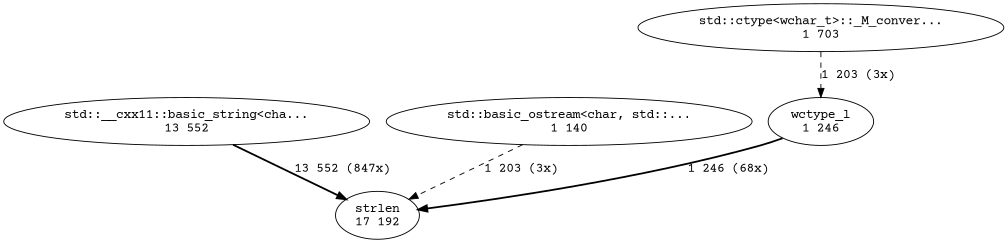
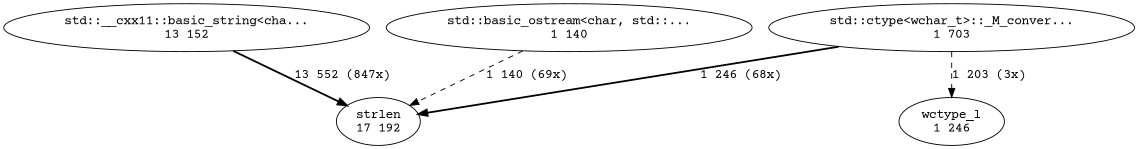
(187, 121) -> (187, 28)
(521, 168) -> (527, 75)
(606, 180) -> (633, 80)
